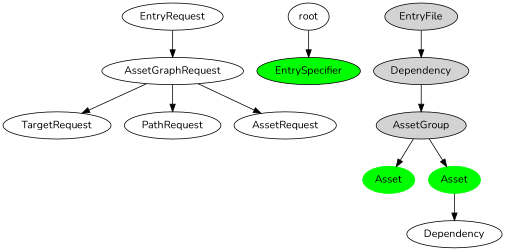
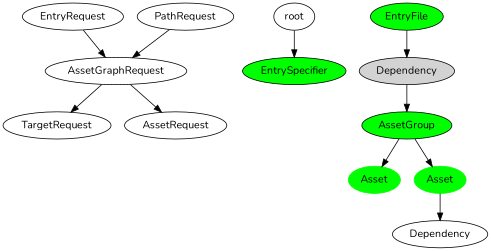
(421, 17) -> (407, 17)
(173, 95) -> (154, 41)
(421, 125) -> (407, 125)
